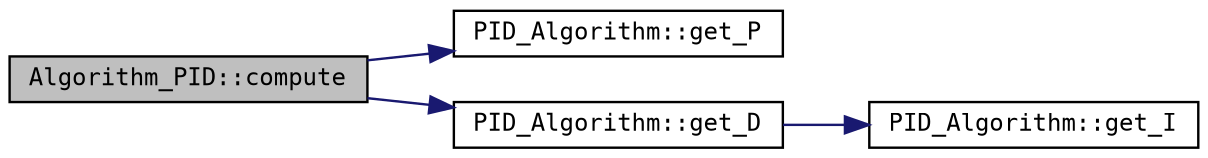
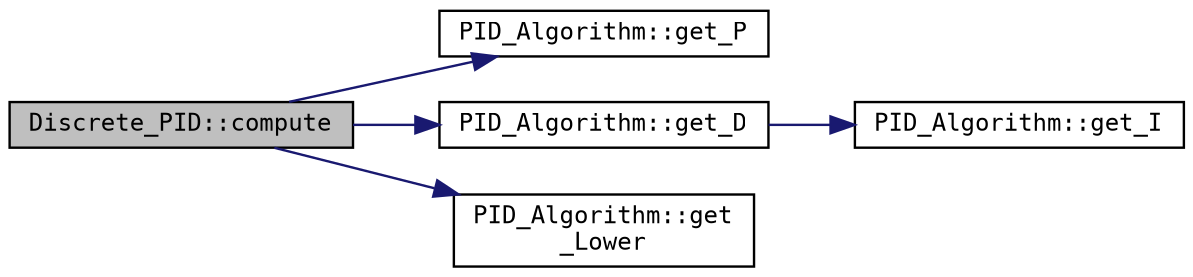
(189, 79) -> (181, 125)
none -> (604, 231)
